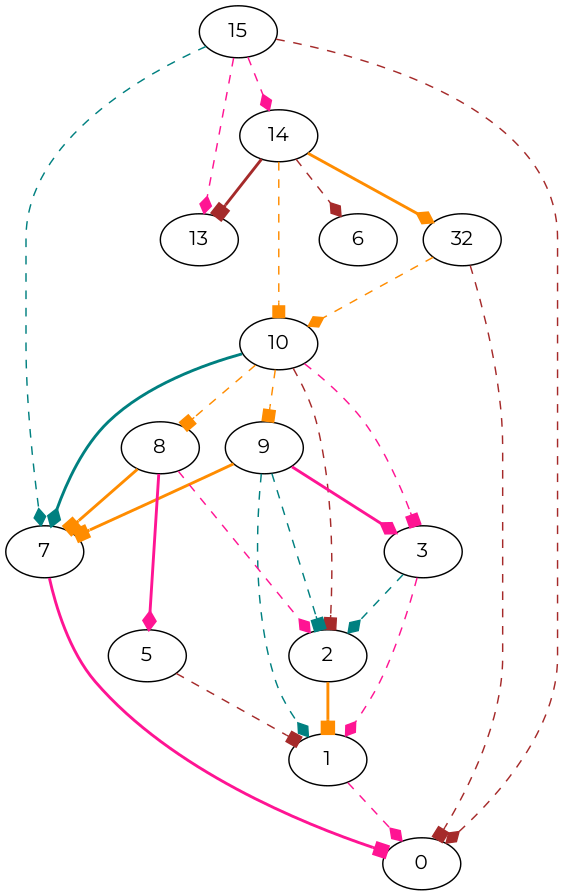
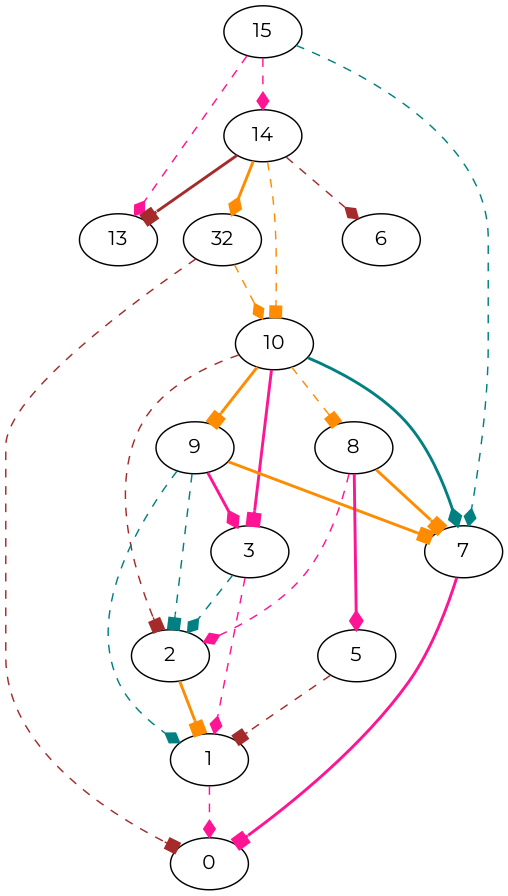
(558, 365) -> none
(273, 388) -> (239, 390)
(369, 429) -> (263, 440)
